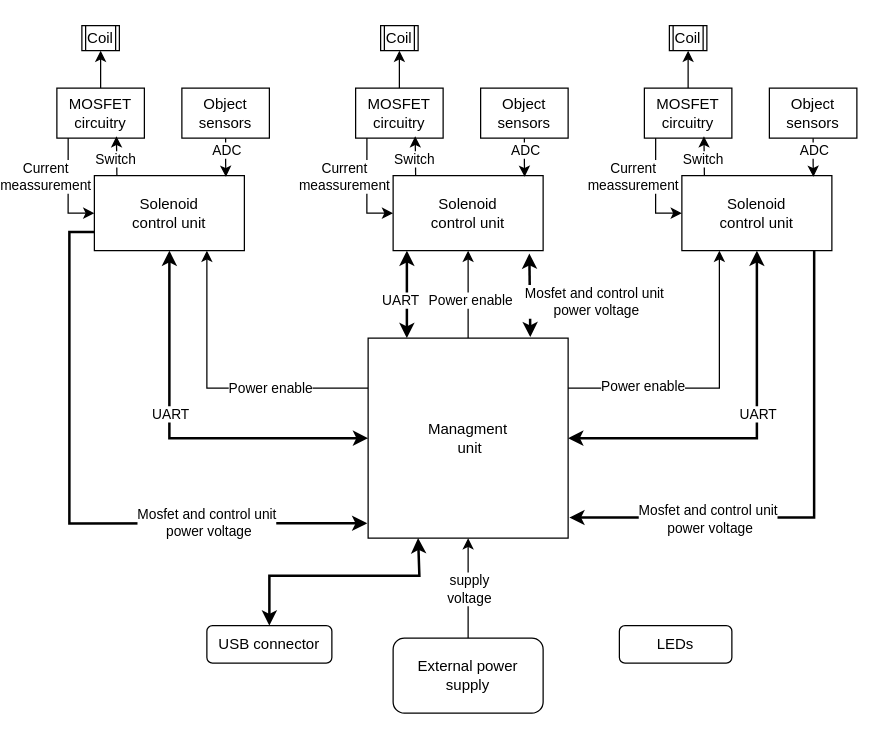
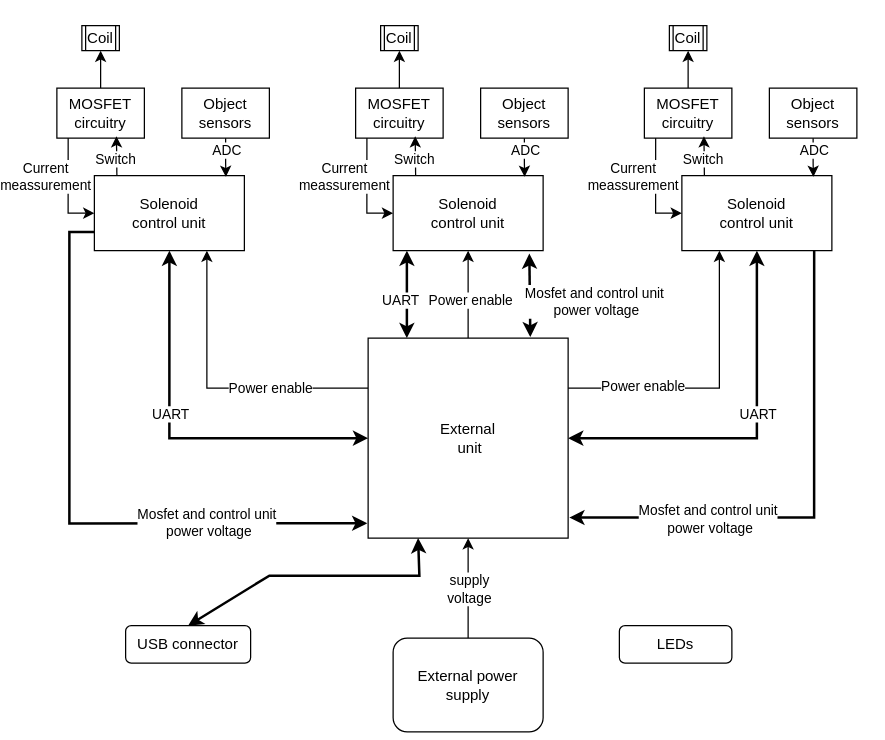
(468, 438) -> (468, 438)
(269, 644) -> (188, 644)
(468, 676) -> (468, 685)
